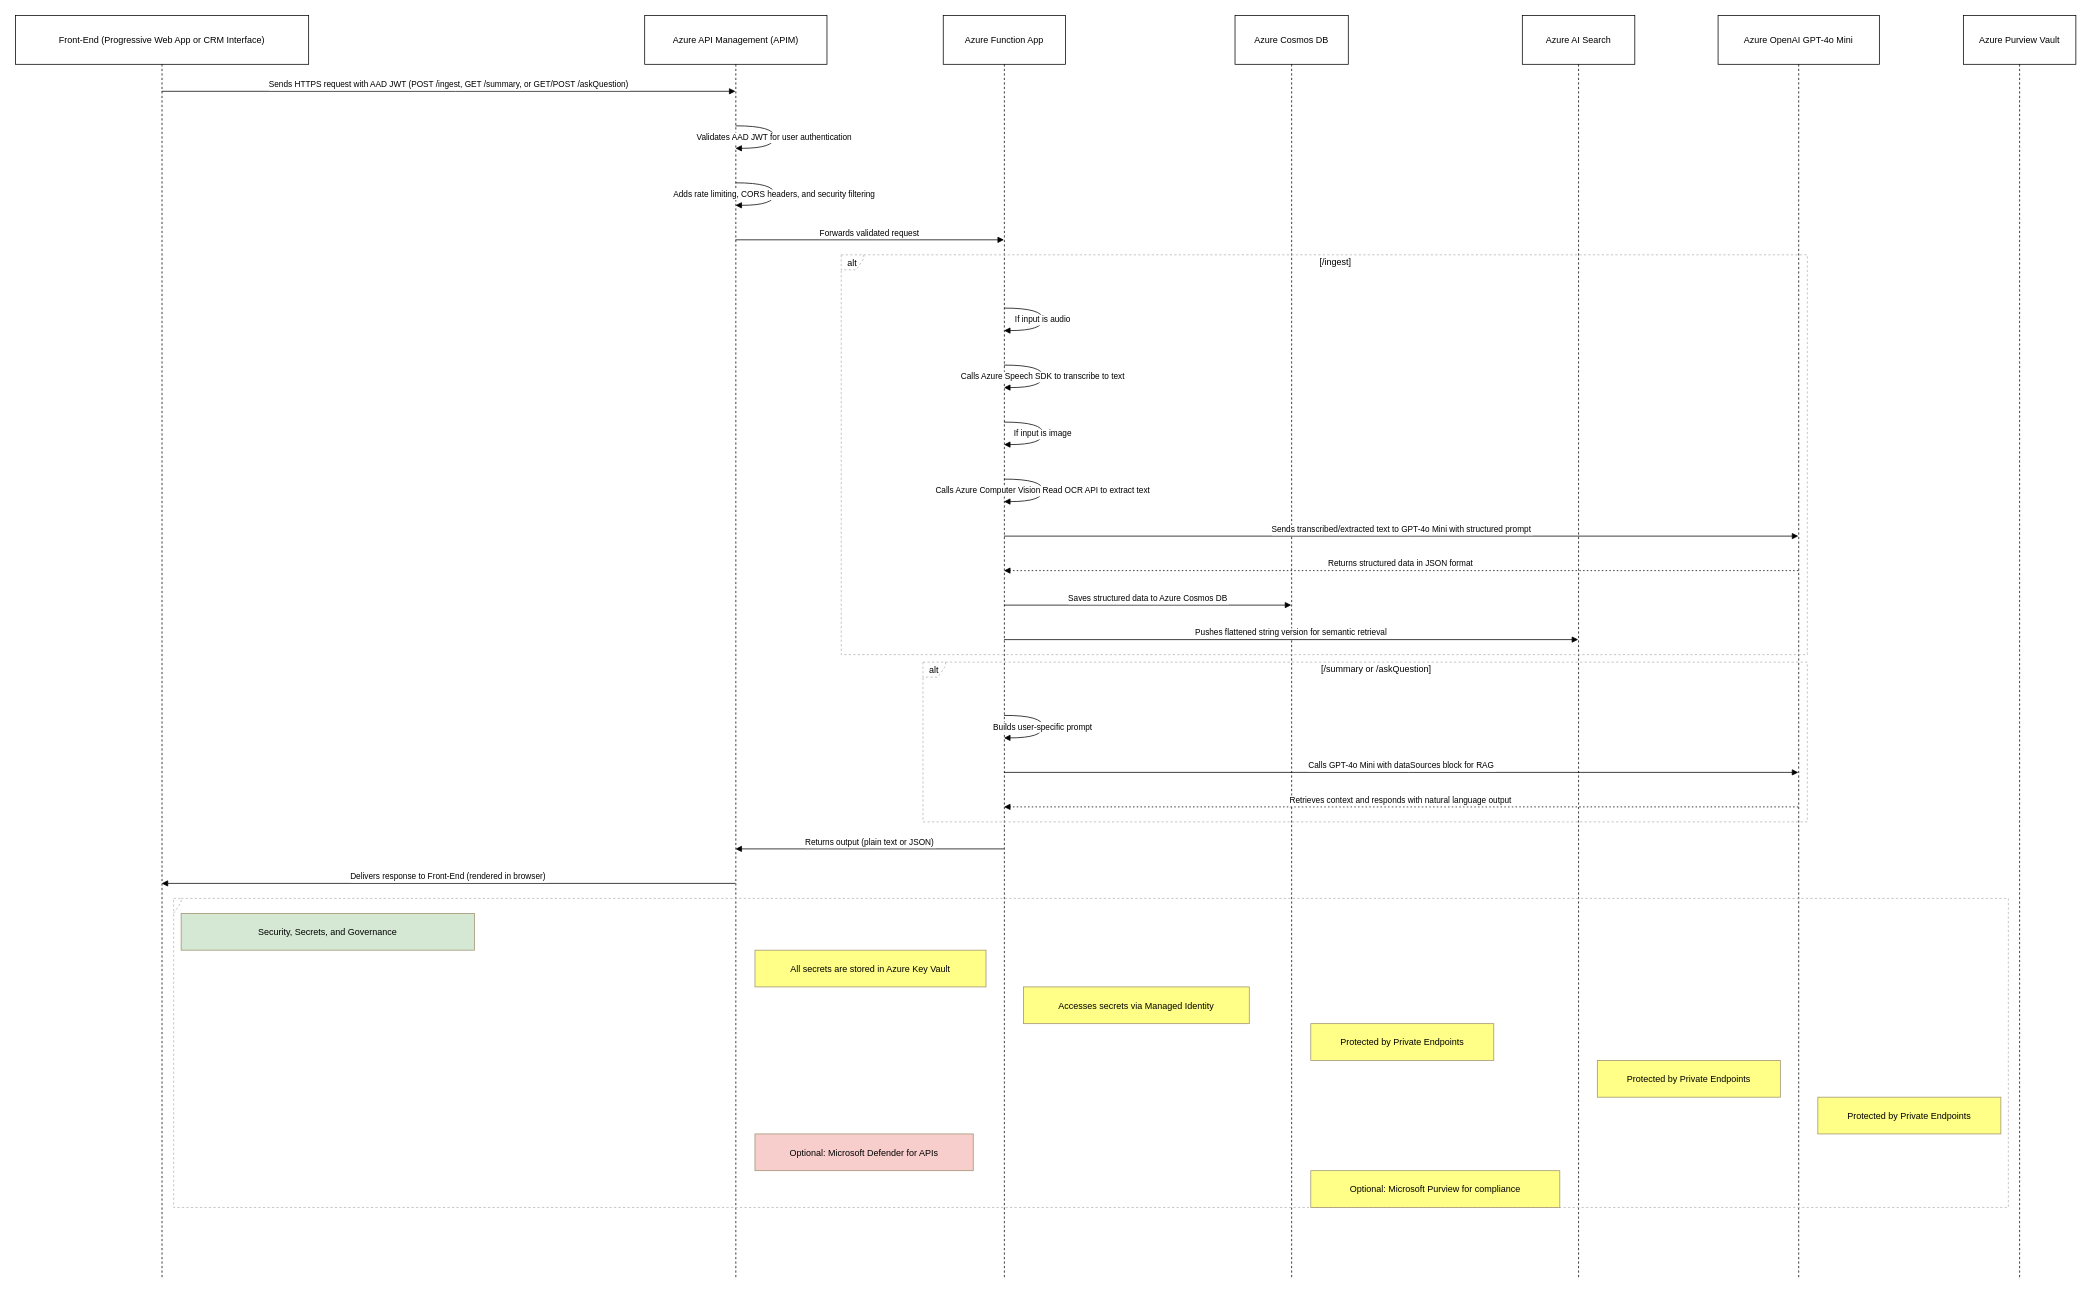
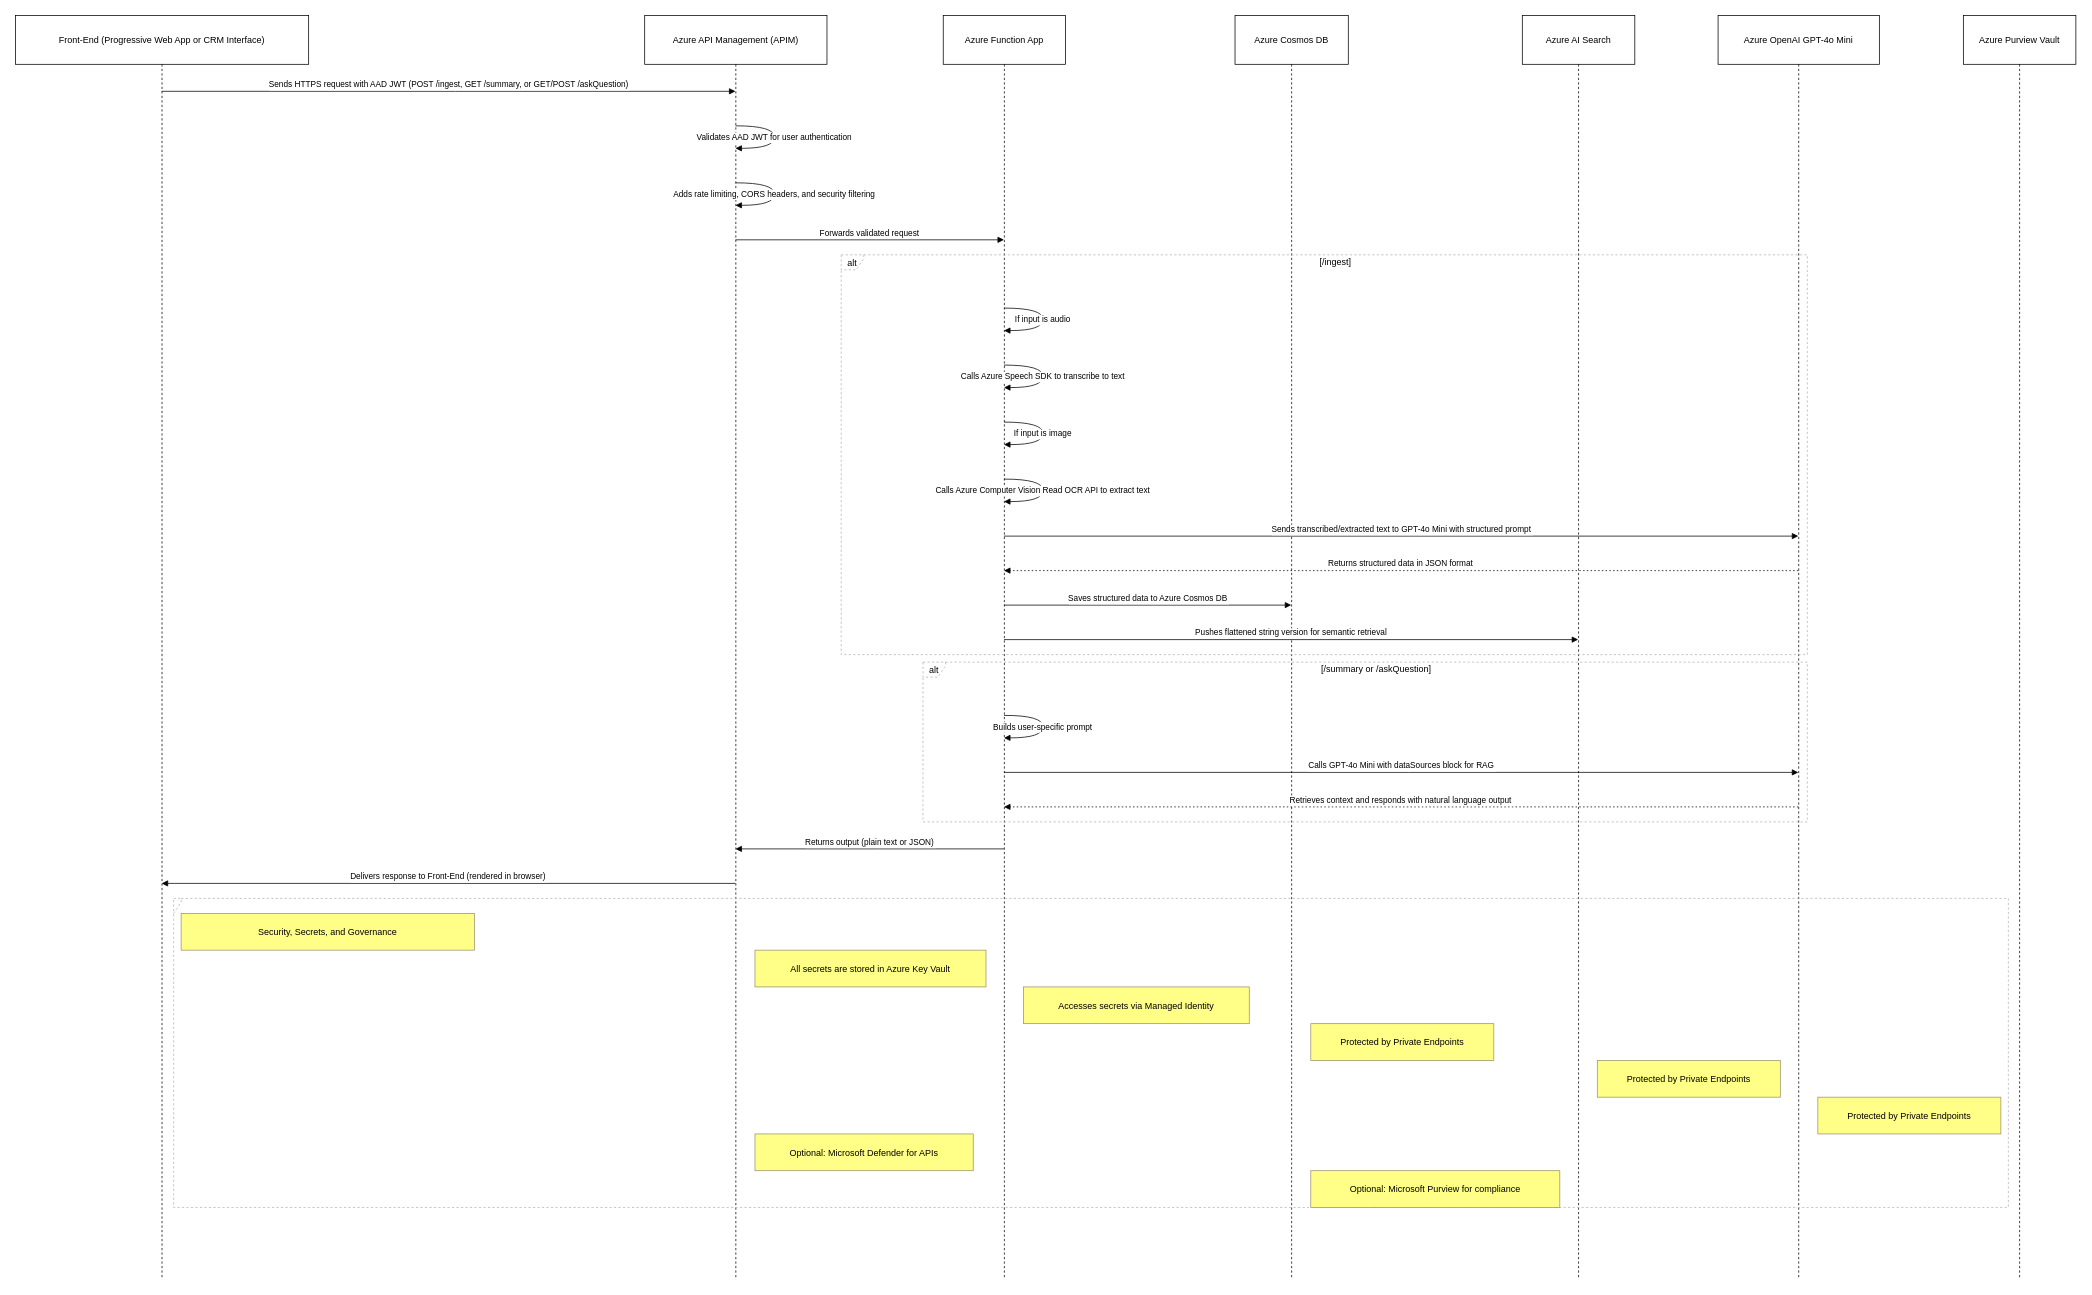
(328, 932) -> (328, 932)
(864, 1152) -> (864, 1152)
